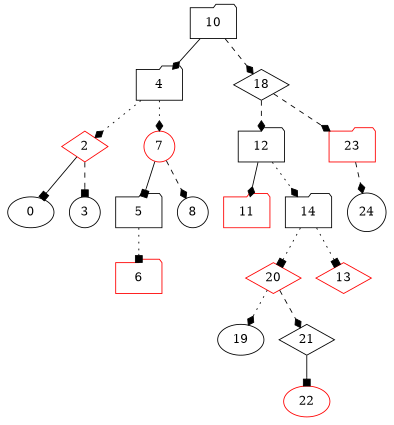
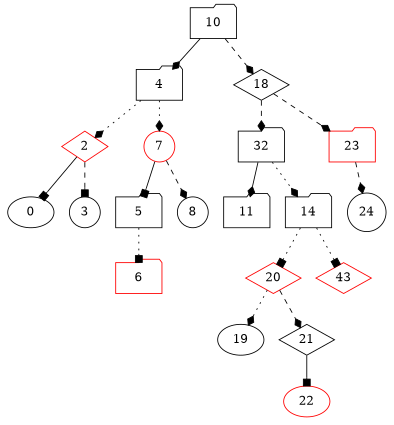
(261, 147) -> (261, 147)
(247, 212) -> (247, 212)
(344, 278) -> (344, 278)
